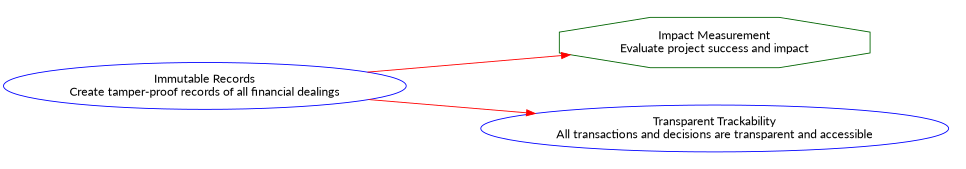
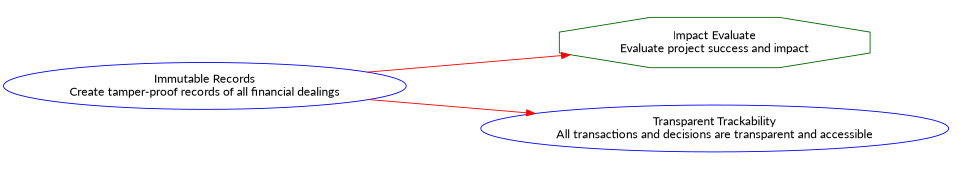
(715, 43) -> (715, 43)
